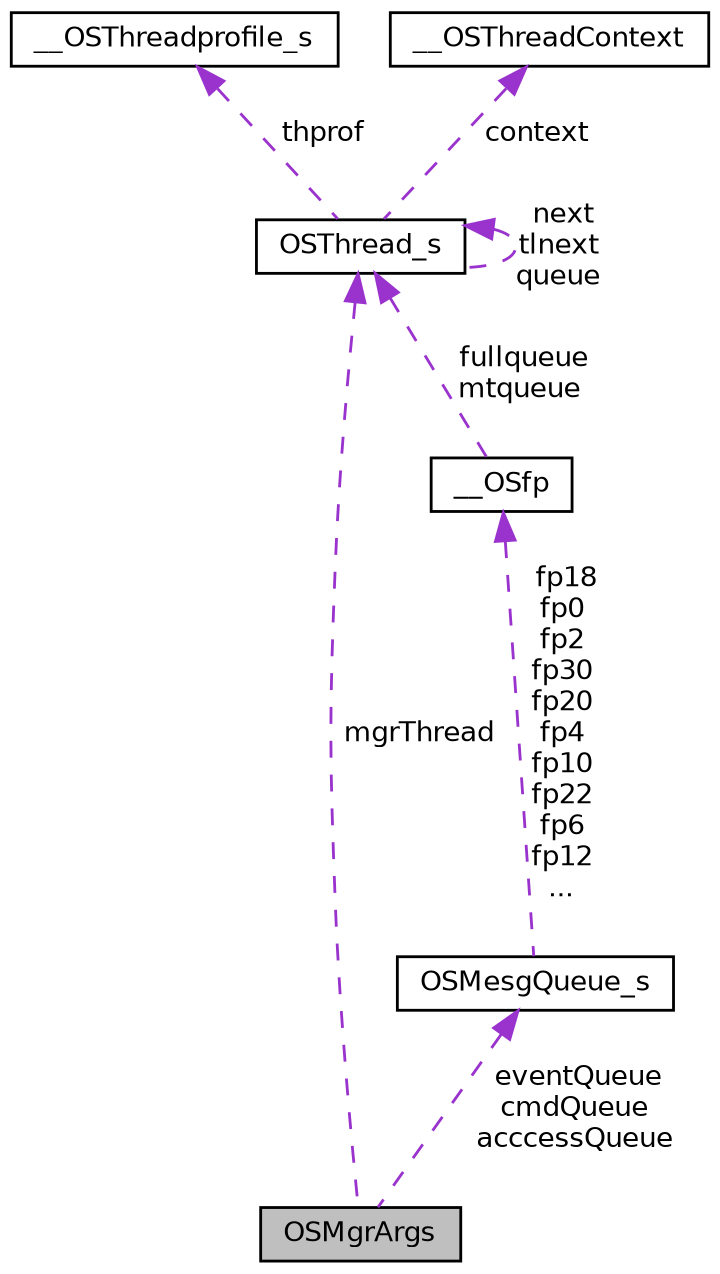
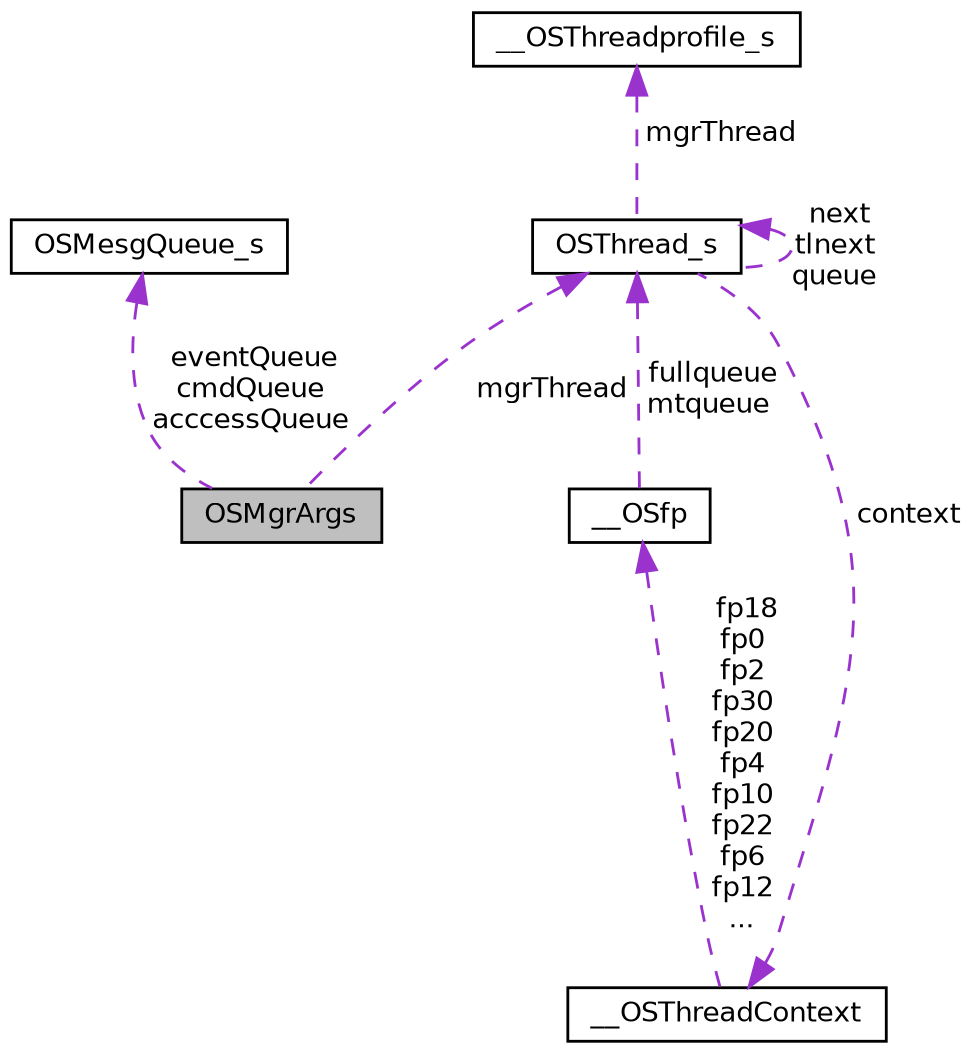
(320, 134) -> (717, 134)
(520, 749) -> (678, 780)
